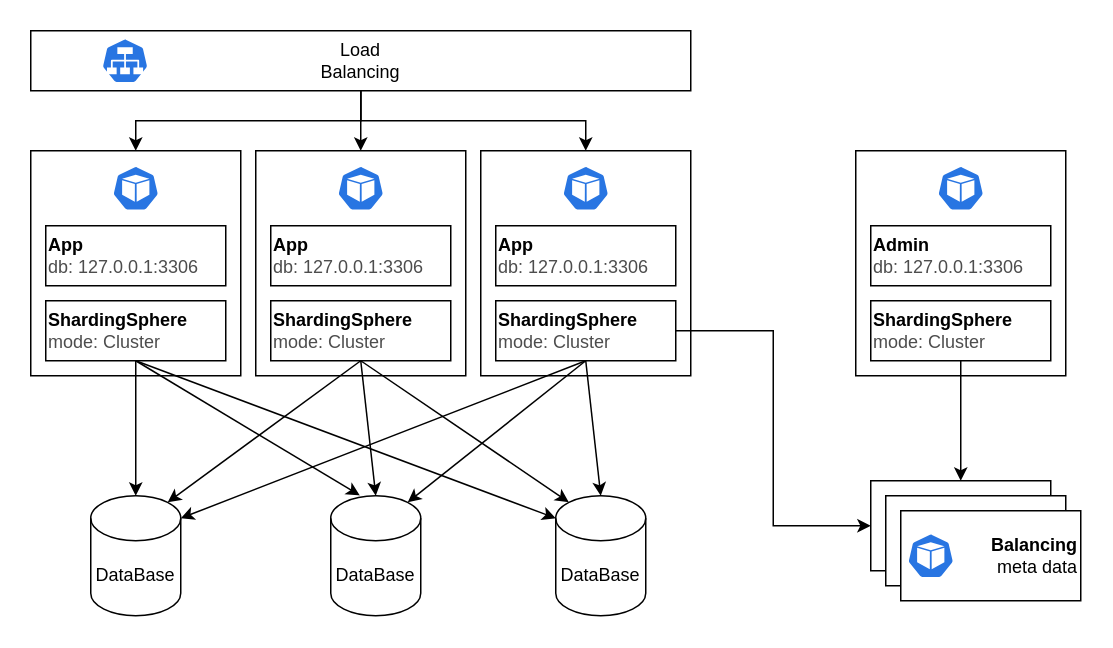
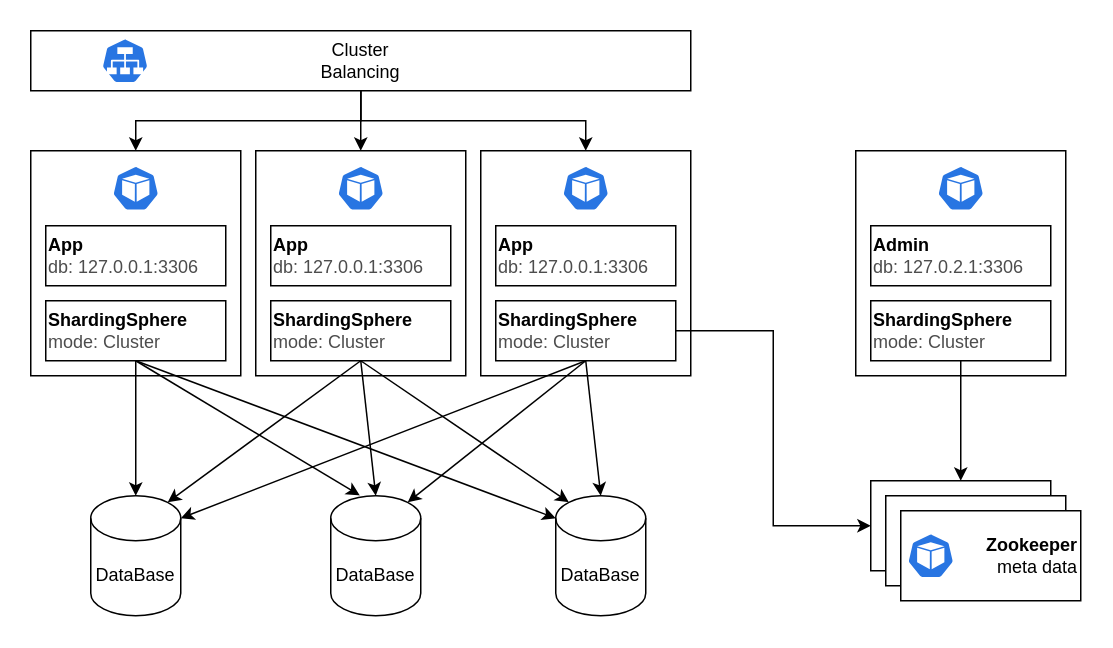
(361, 61) -> (361, 61)
(950, 256) -> (950, 256)
(1035, 556) -> (1032, 556)
